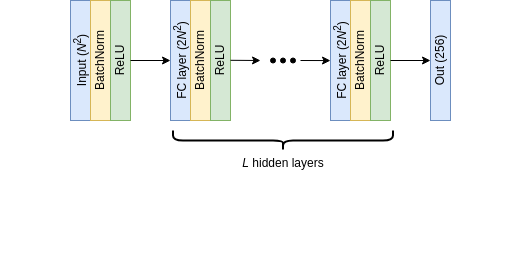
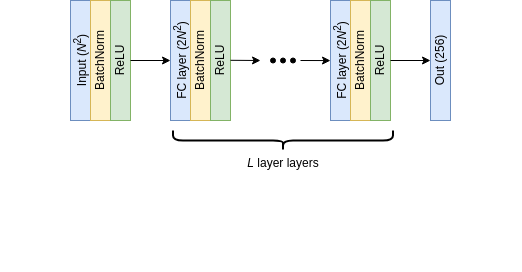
(284, 164) -> (284, 164)
